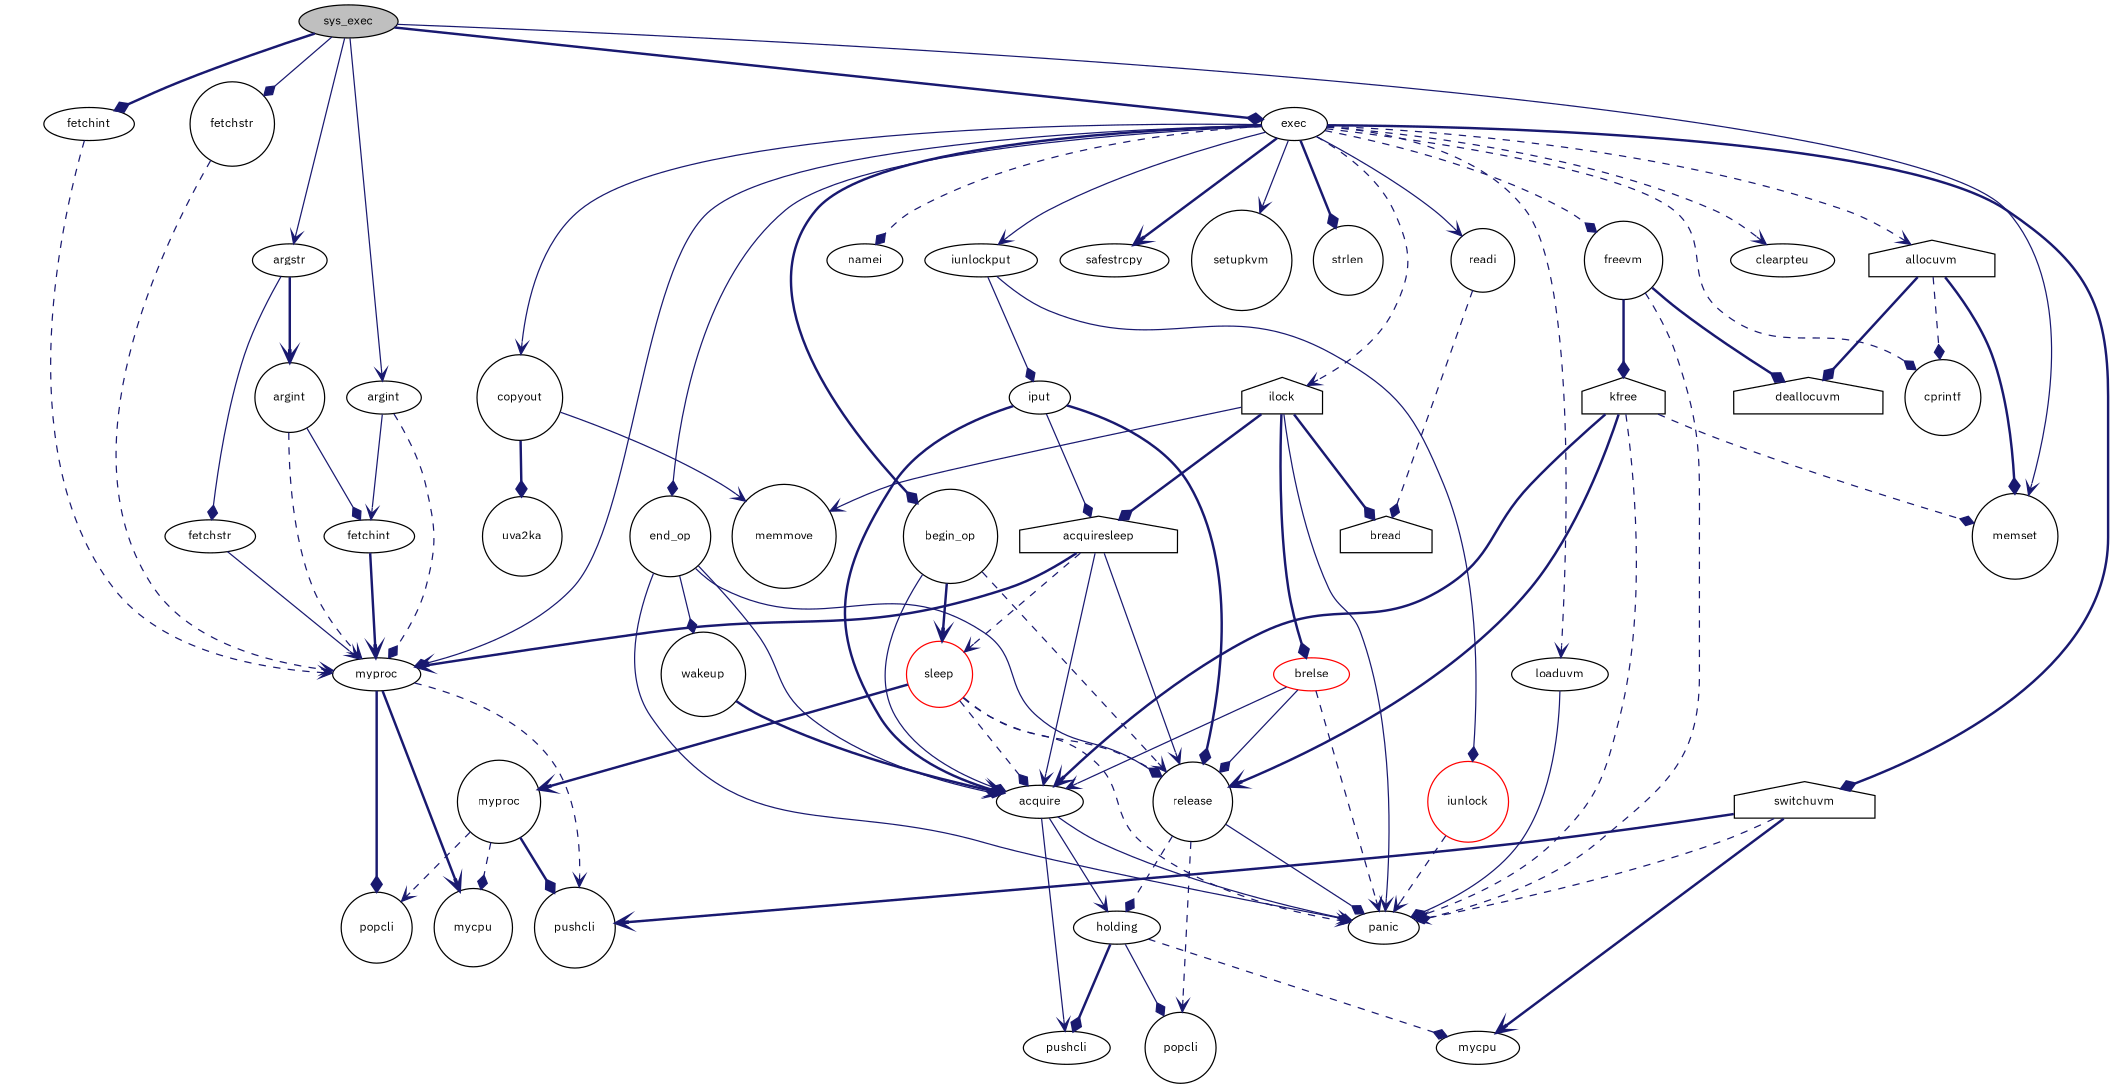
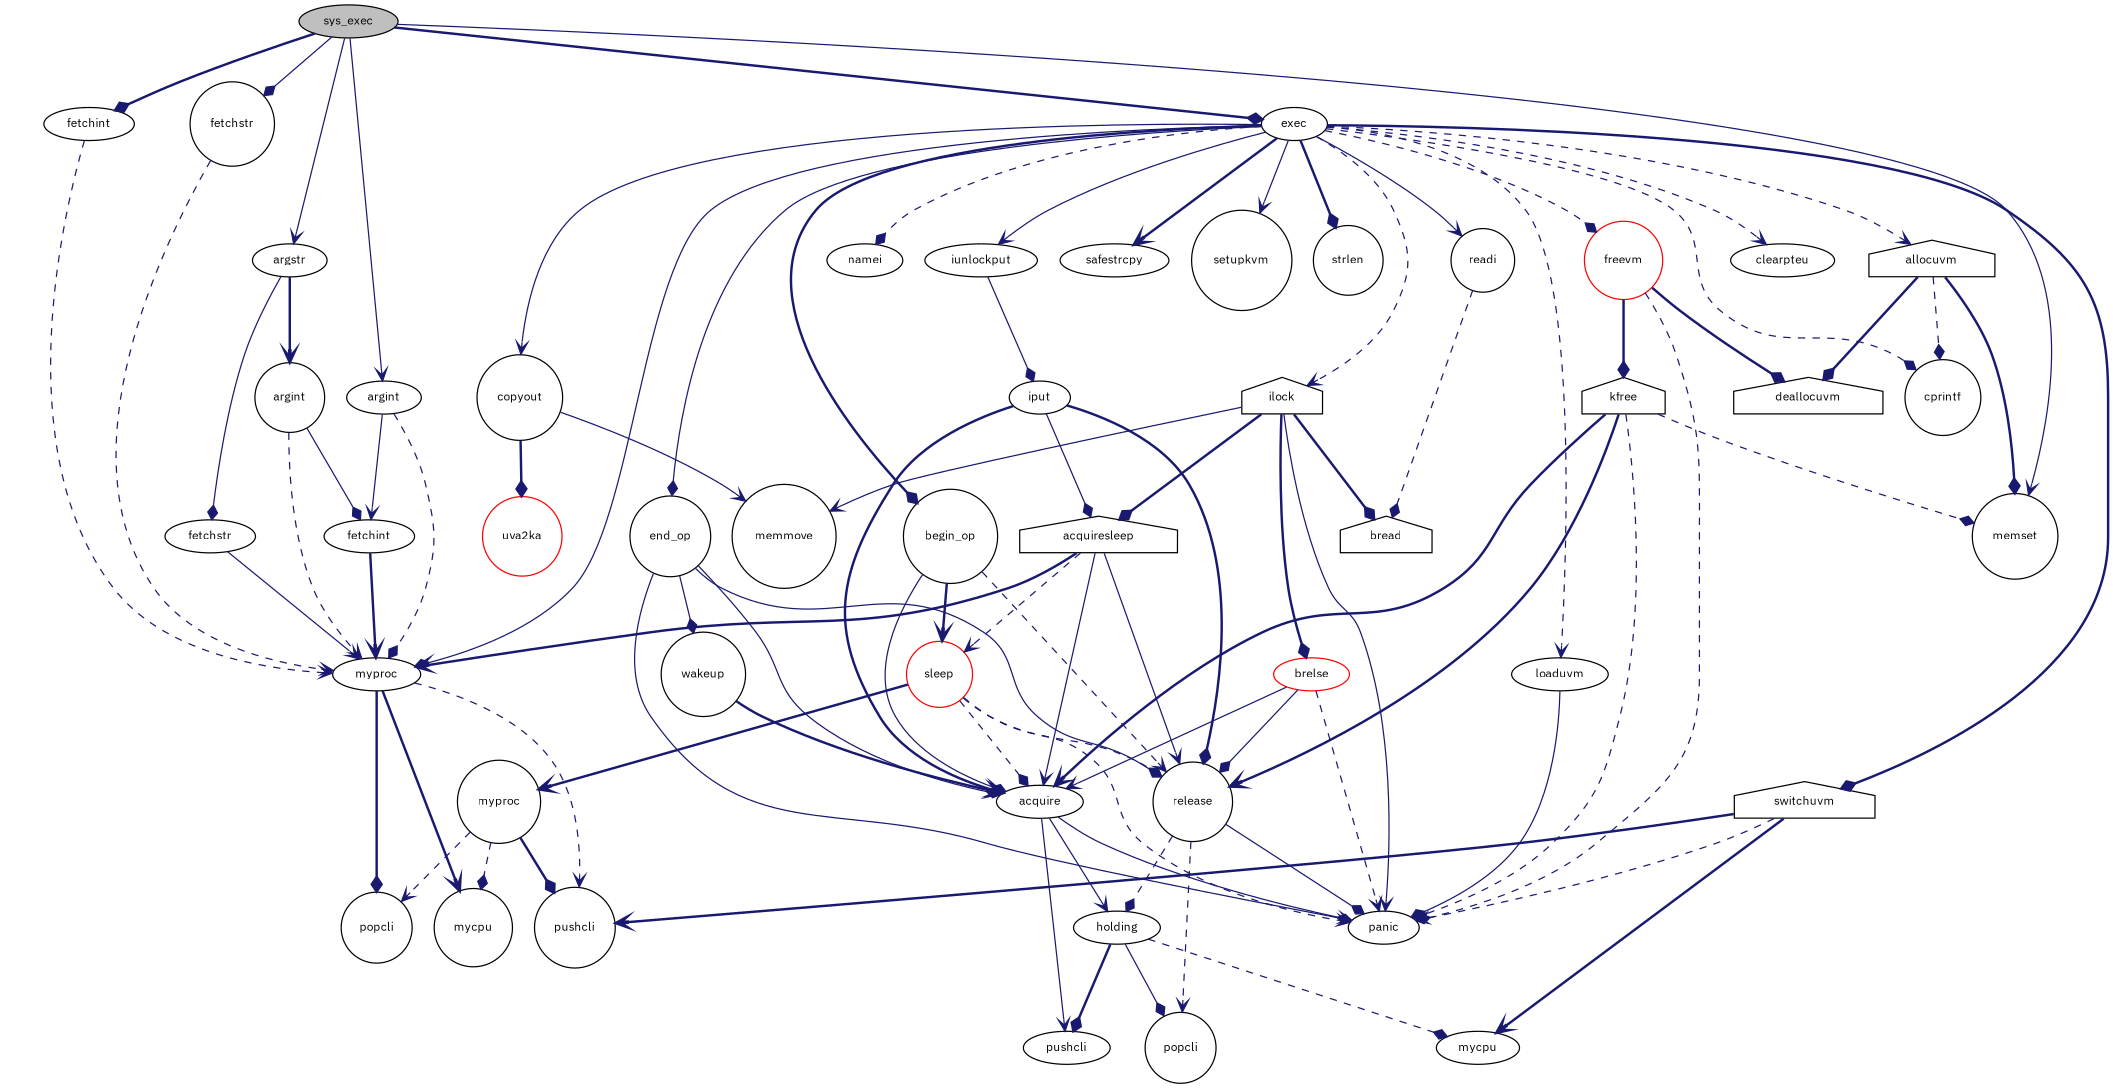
(1624, 260) -> (1624, 260)
(522, 536) -> (522, 536)
(1468, 802) -> none
